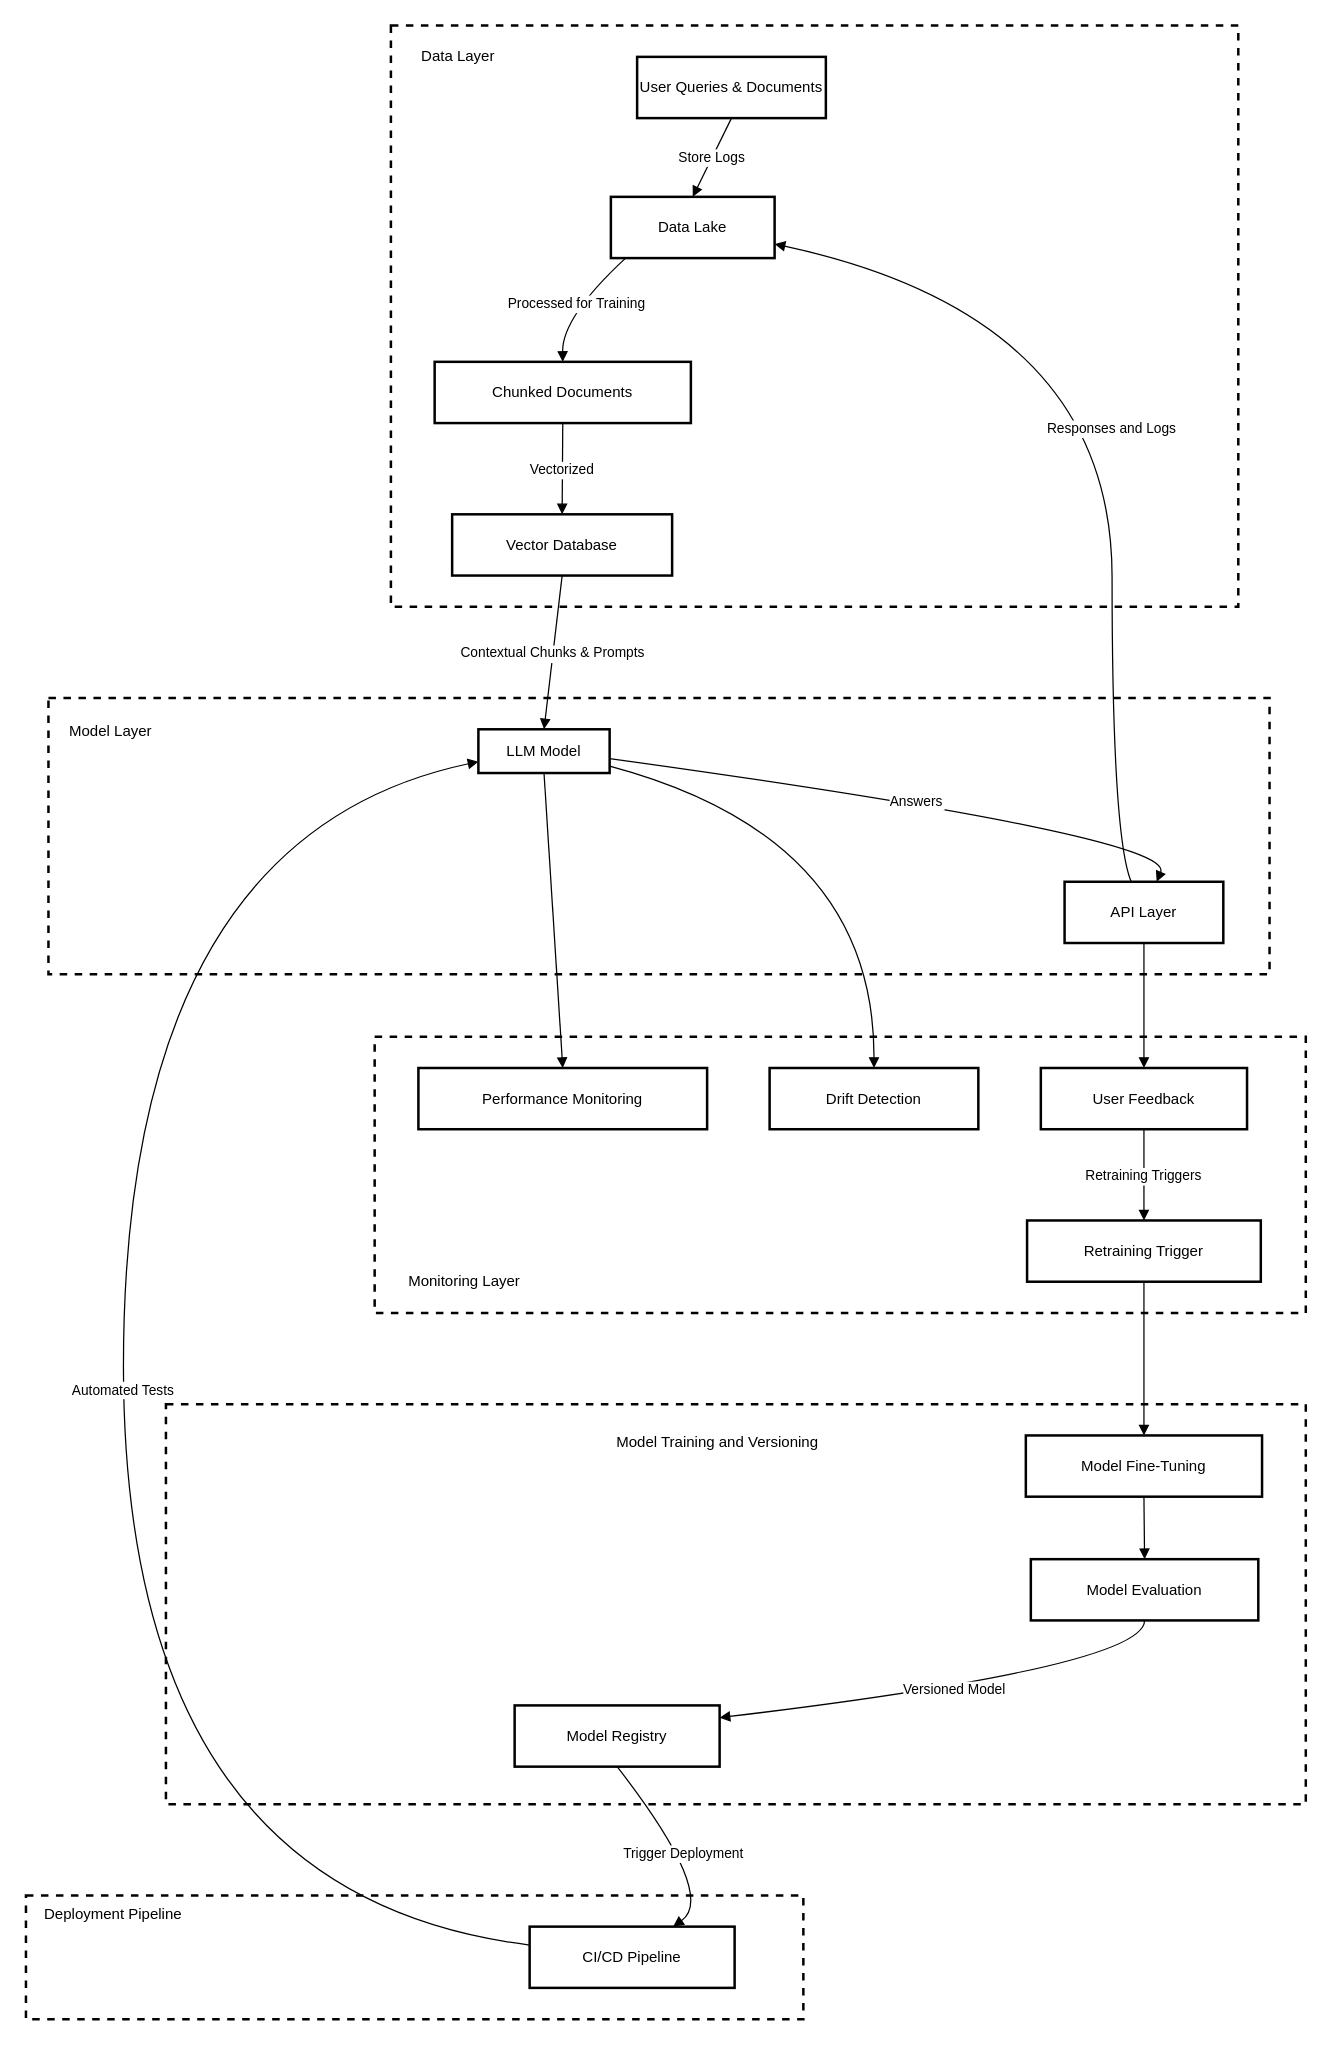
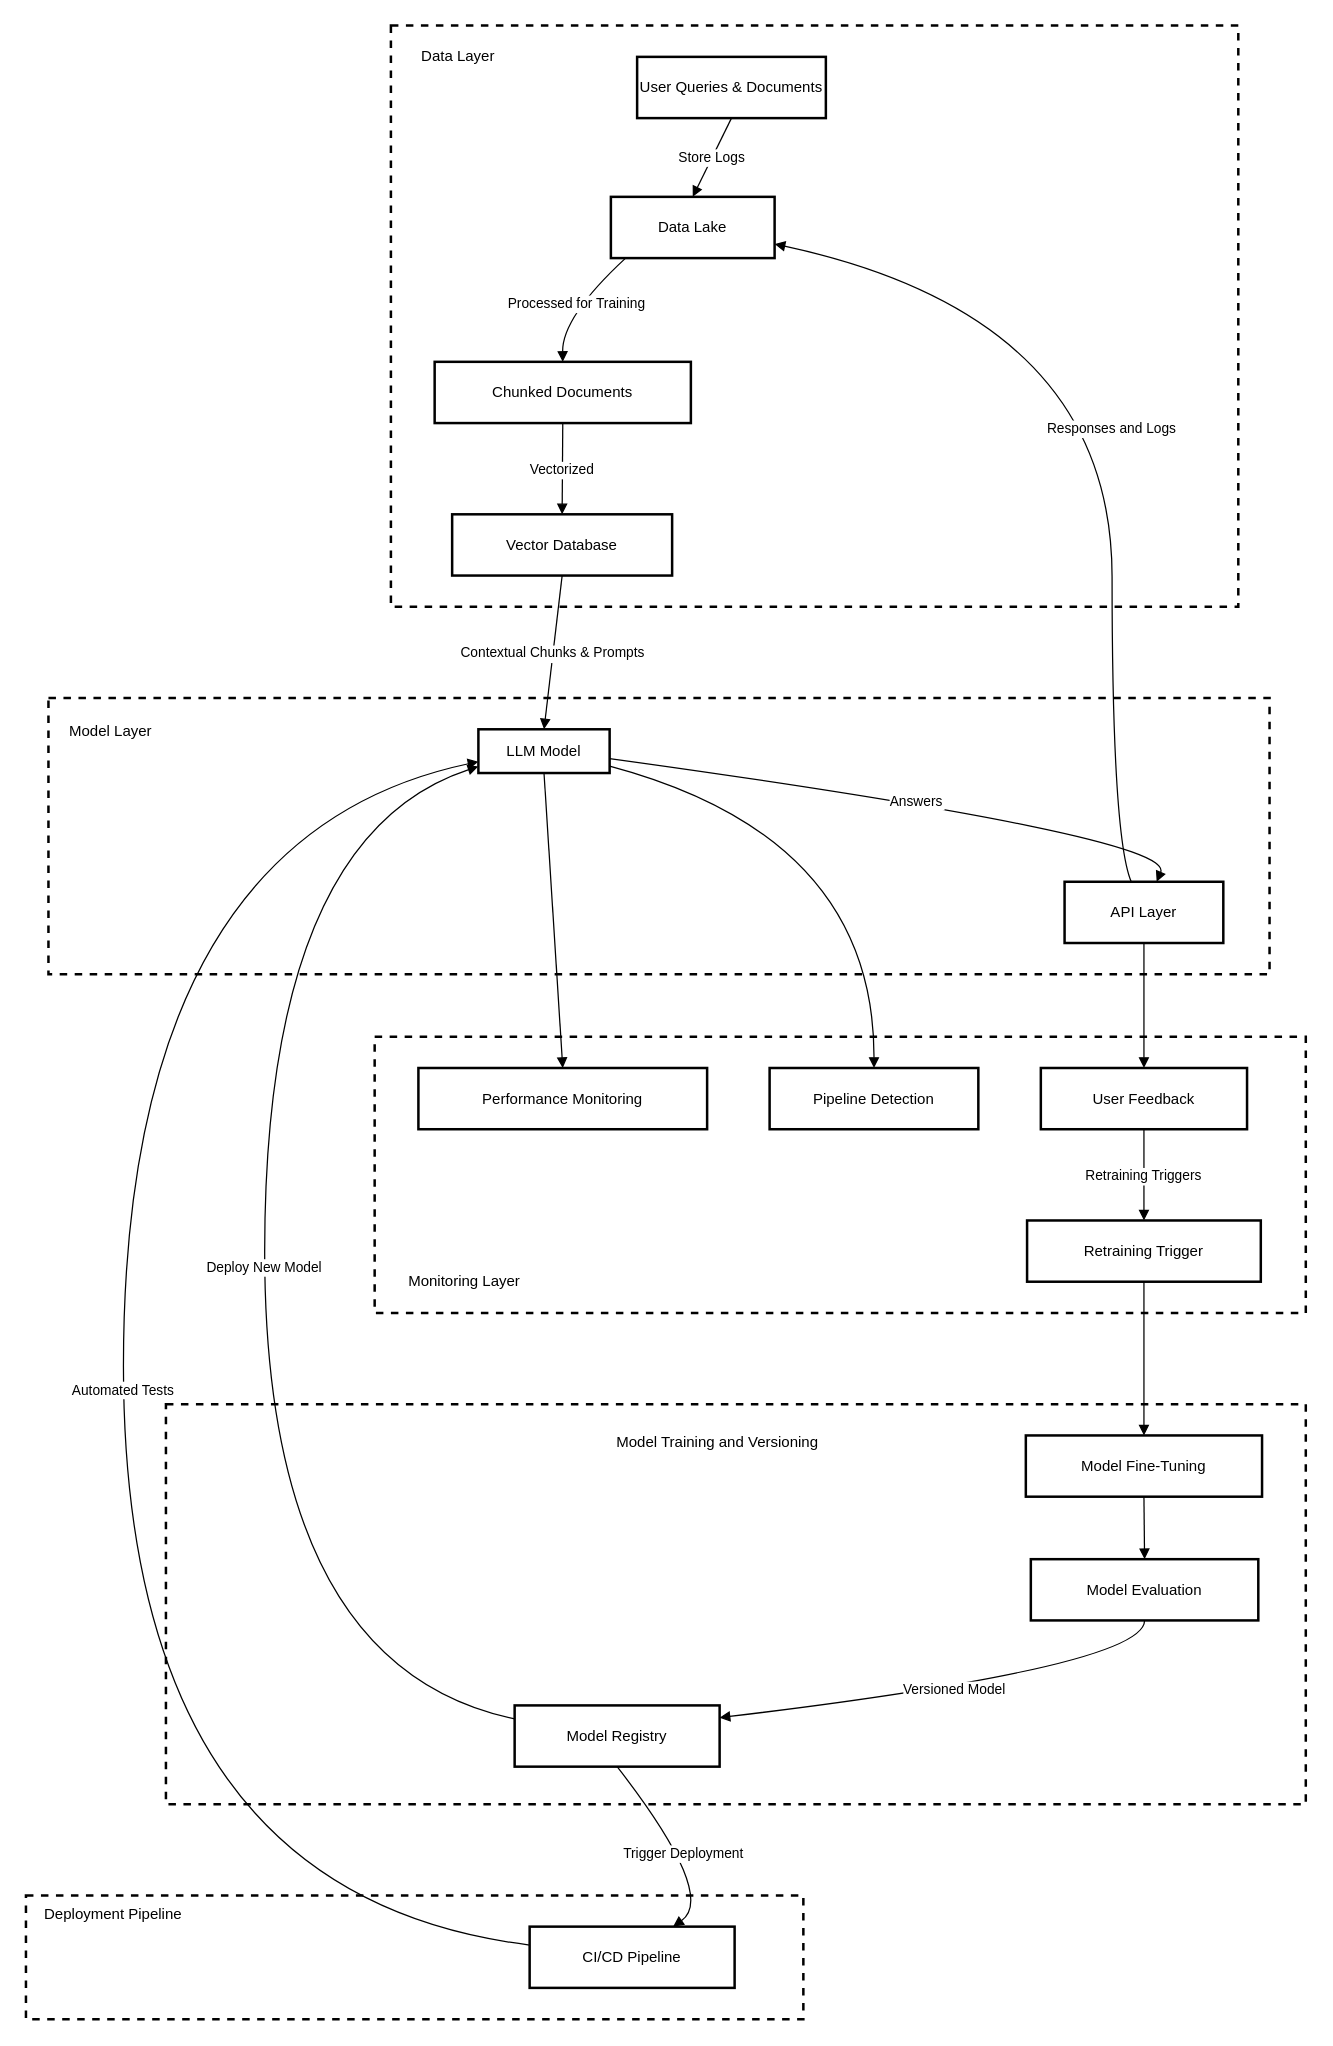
(874, 1099) -> (874, 1099)
none -> (265, 1262)
